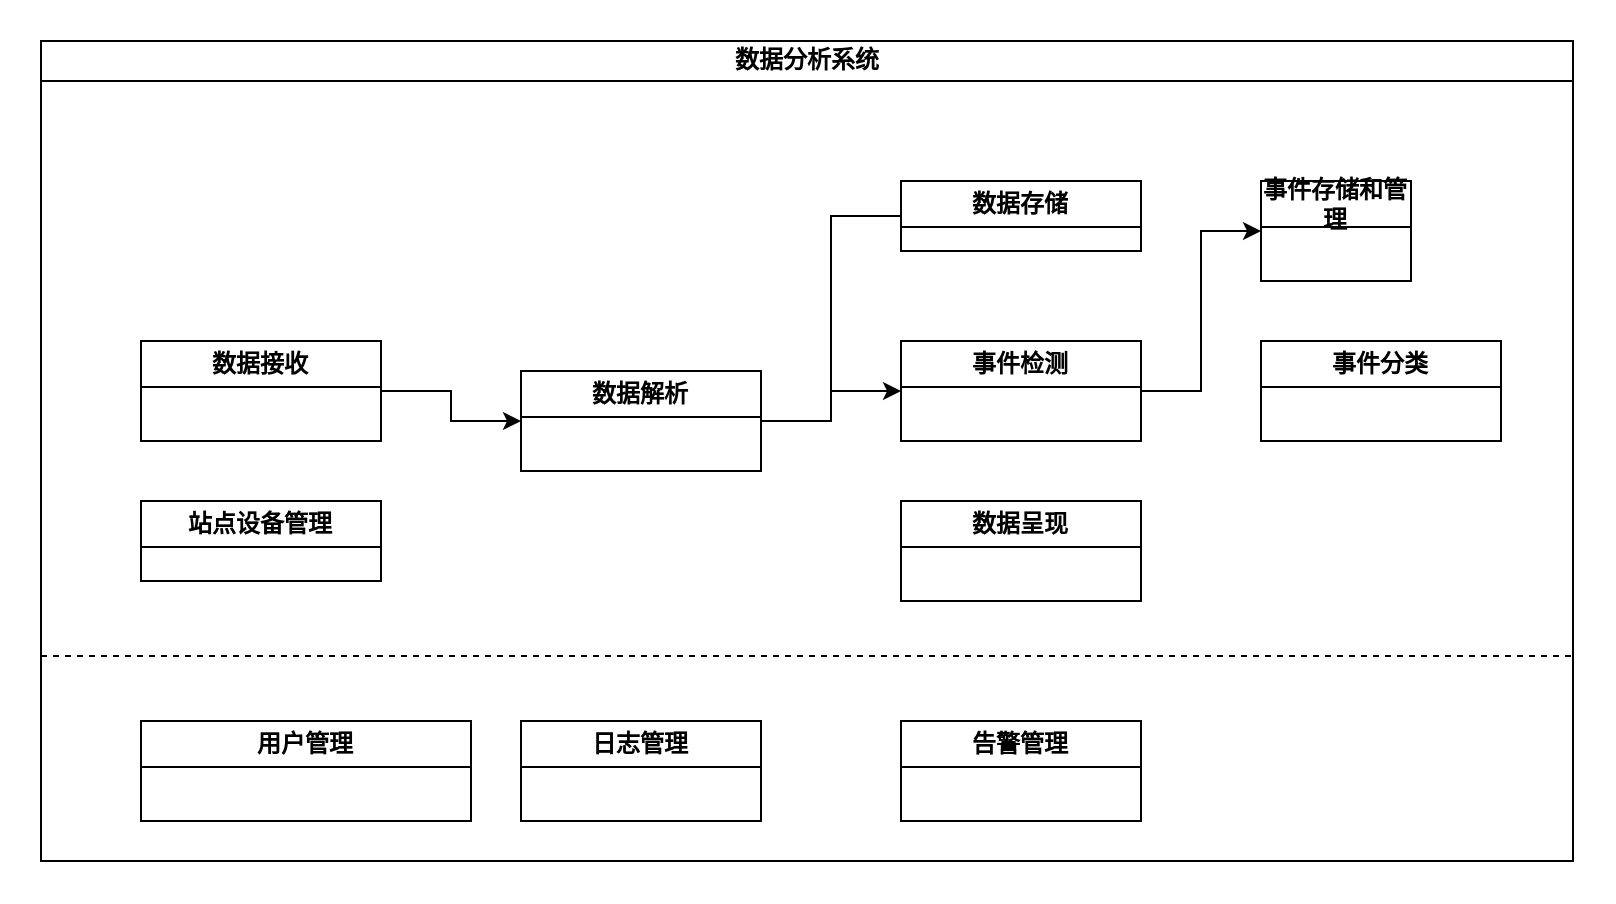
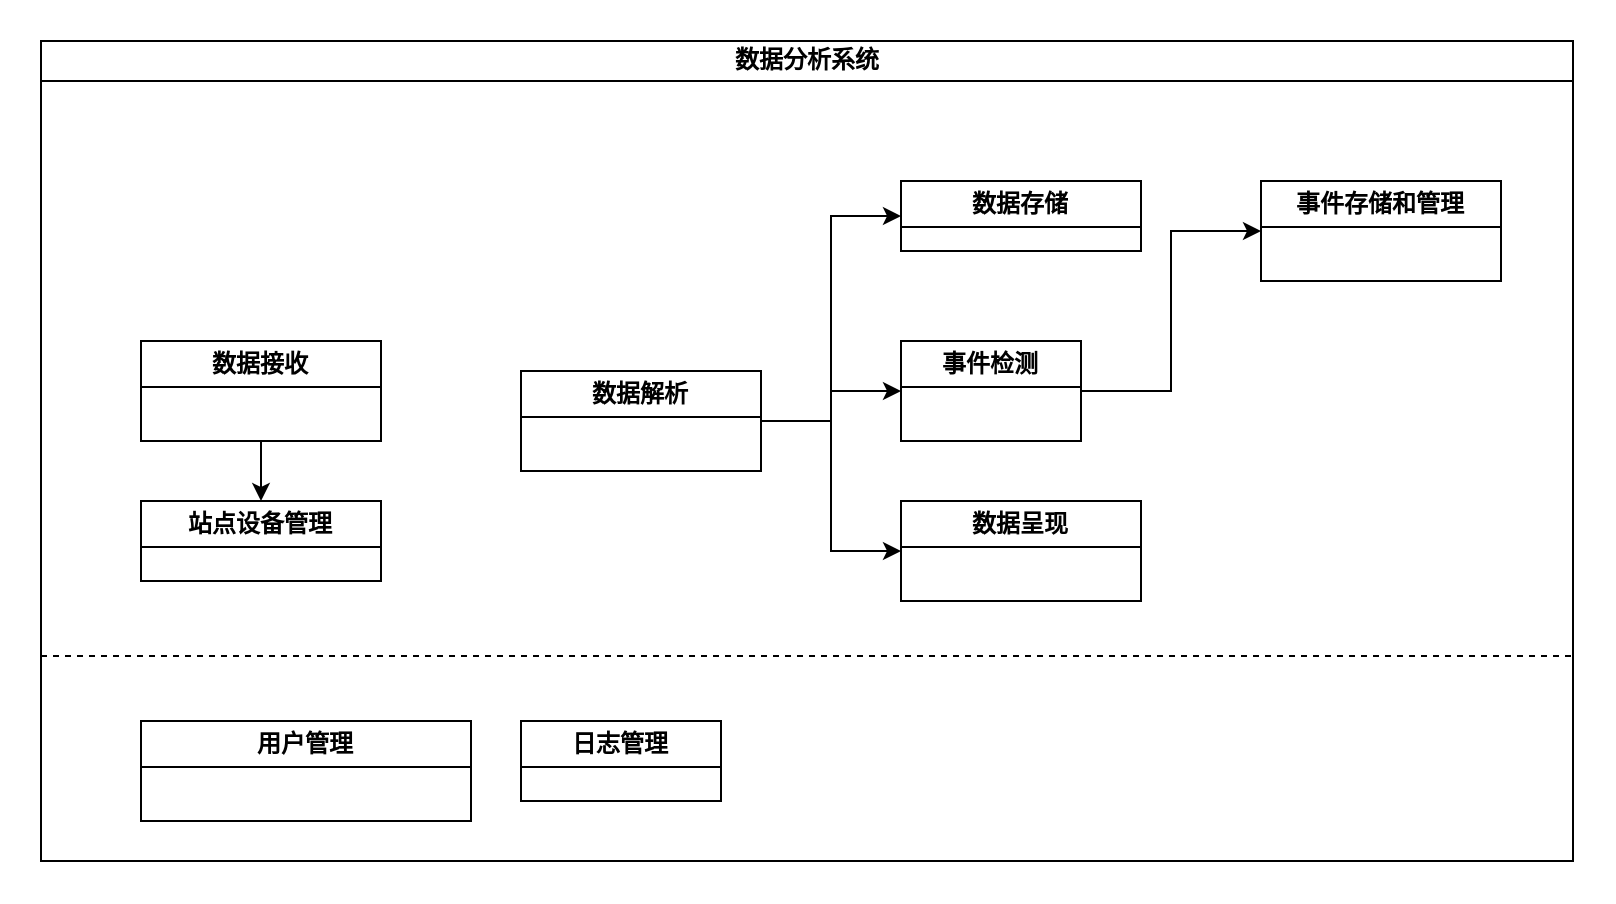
(891, 216) -> (886, 216)
(1336, 231) -> (1381, 231)
(1021, 391) -> (991, 391)
(1381, 391) -> none
(451, 401) -> none
none -> (261, 476)
none -> (831, 516)
(641, 771) -> (621, 761)
(1021, 771) -> none
